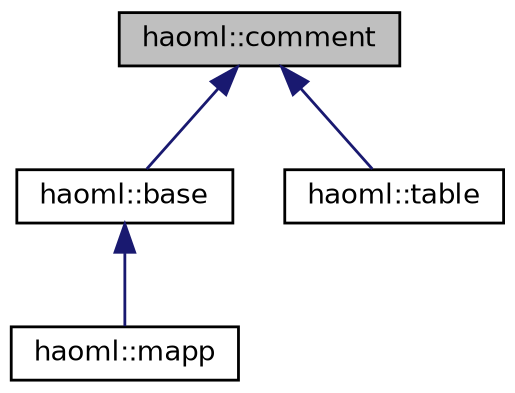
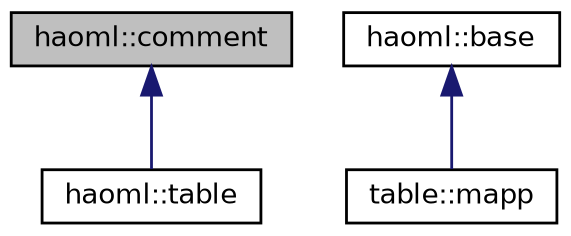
(182, 129) -> none
(125, 354) -> (452, 196)
